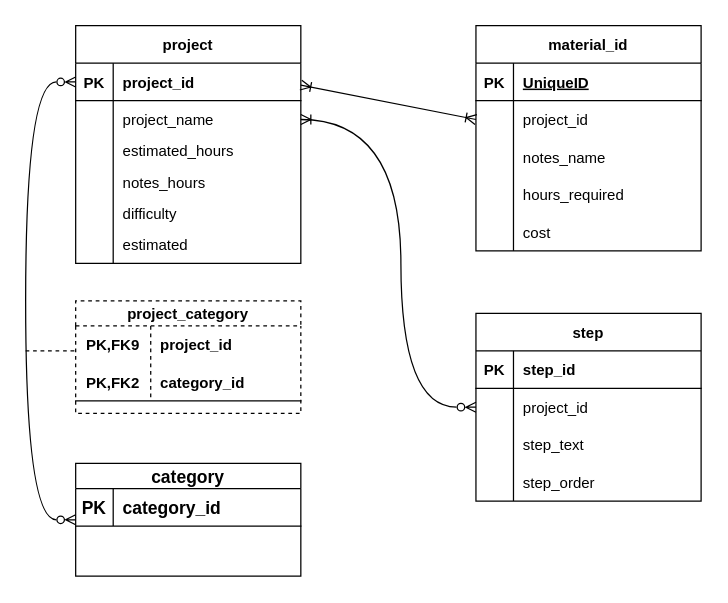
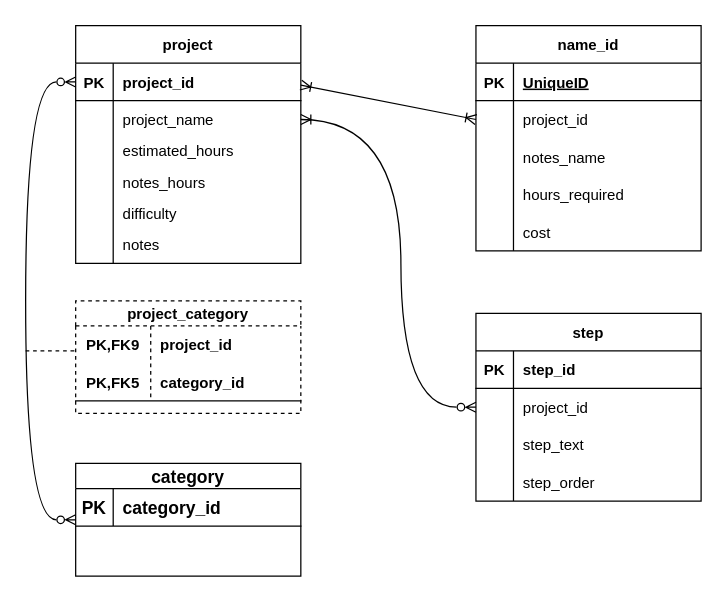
(588, 45) -> (588, 45)
(158, 245) -> (144, 245)
(113, 383) -> (113, 383)
